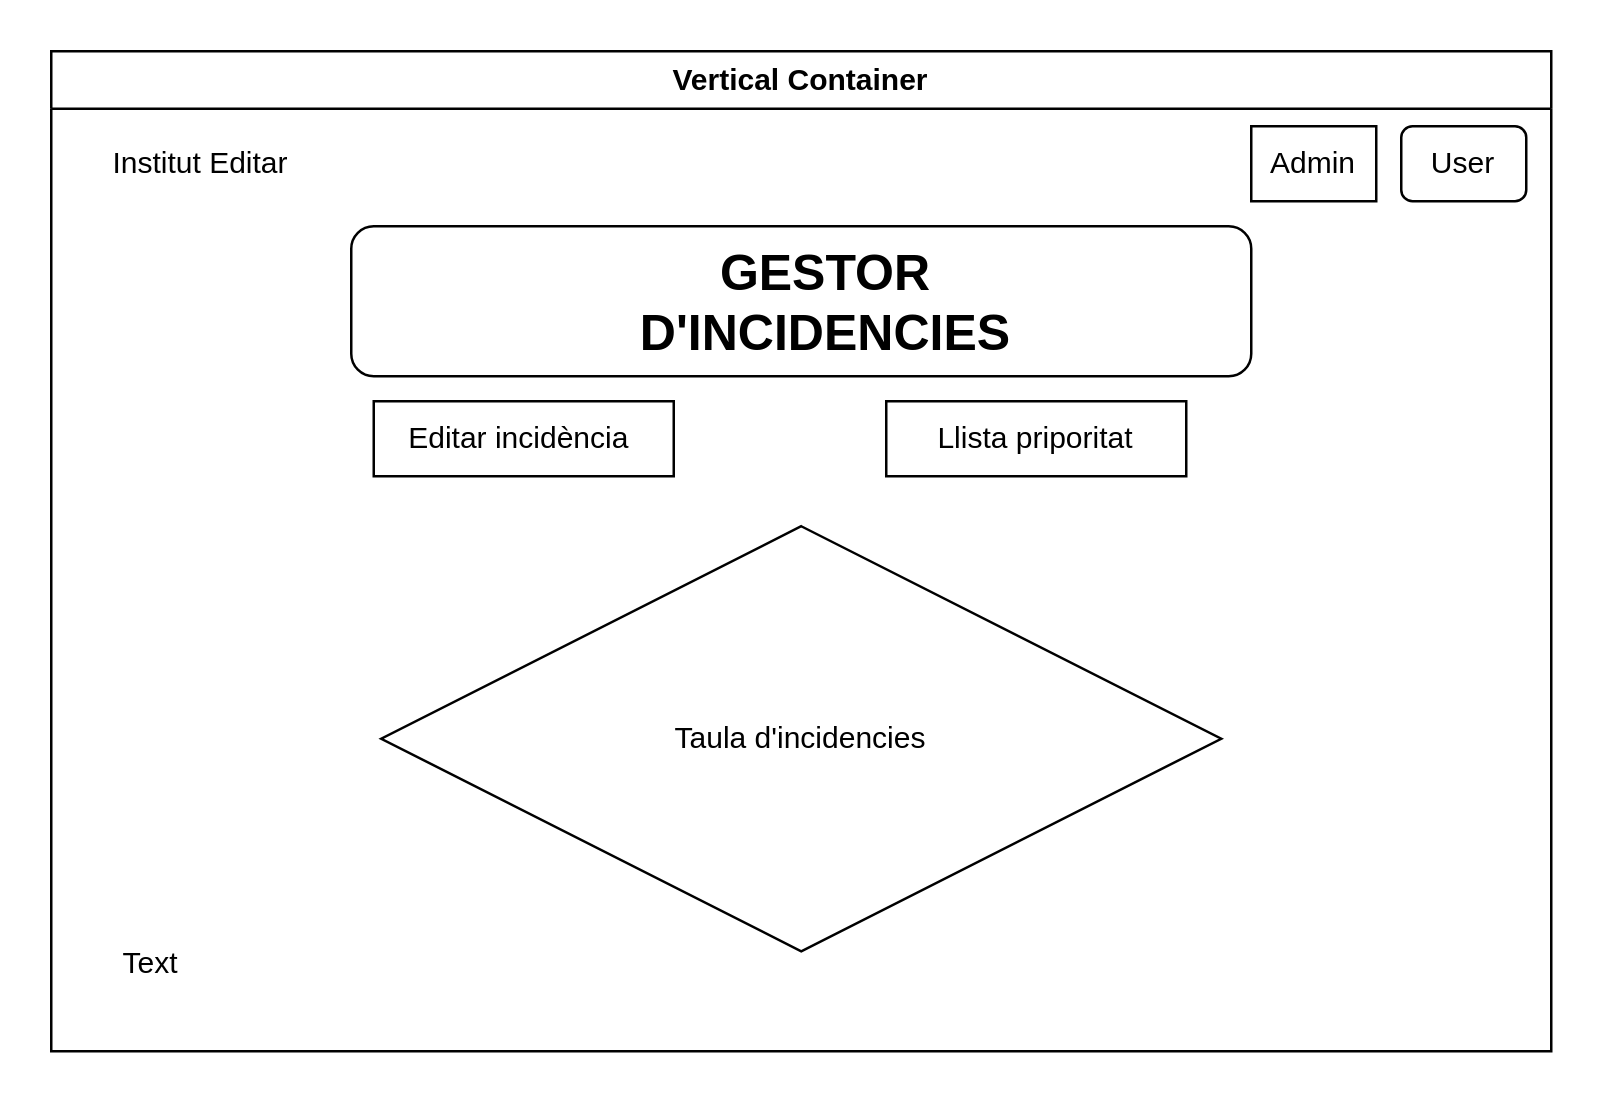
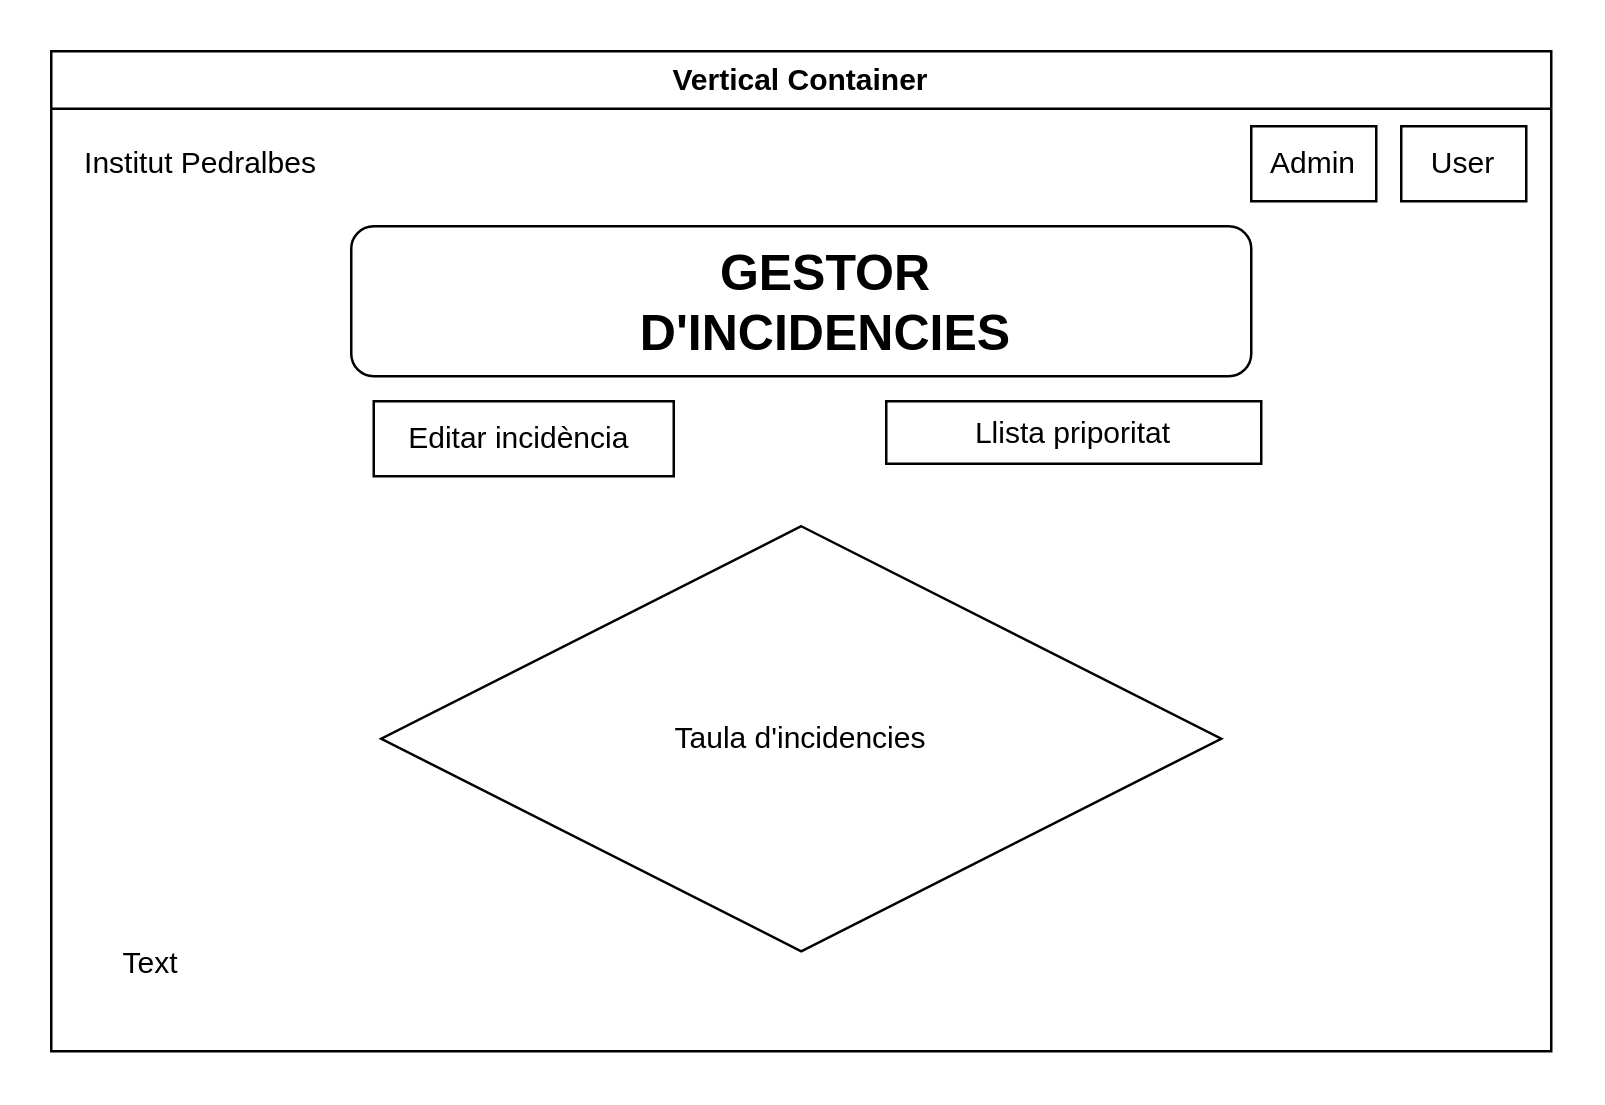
(201, 164) -> (201, 164)
(1464, 164) -> (1464, 164)
(1036, 439) -> (1074, 433)
